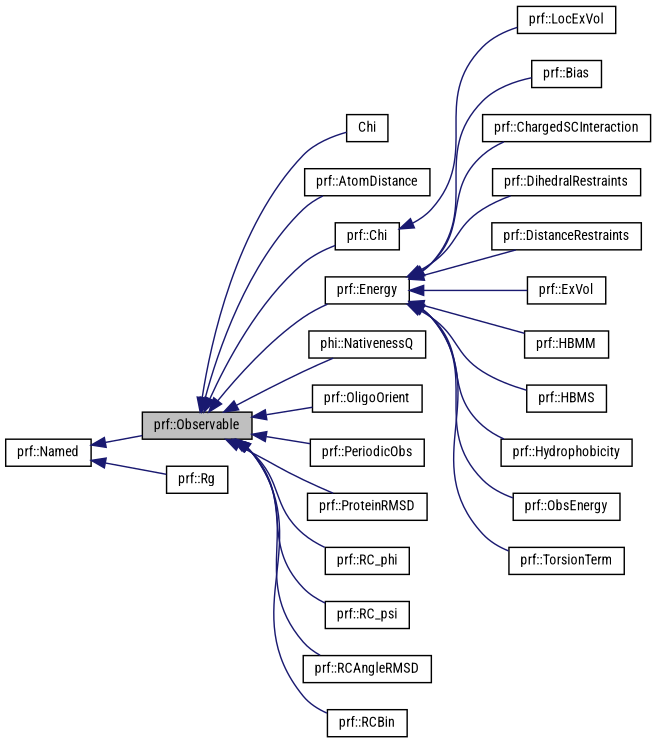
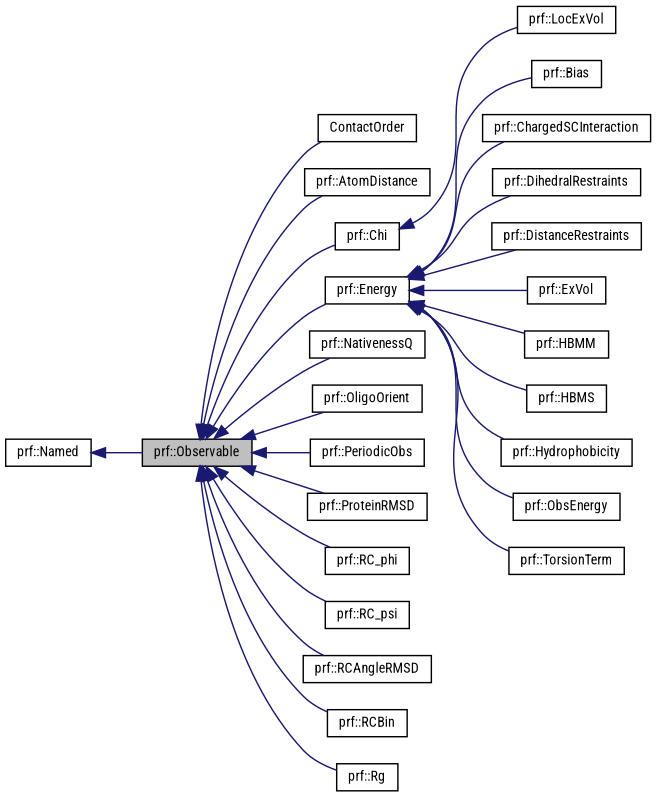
(367, 128) -> (367, 128)
(367, 345) -> (367, 345)
(136, 469) -> (239, 642)
